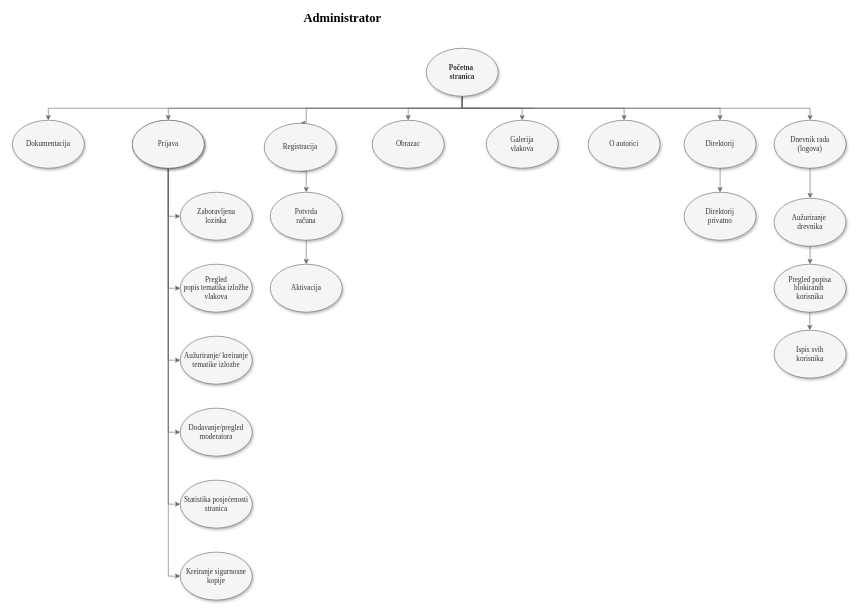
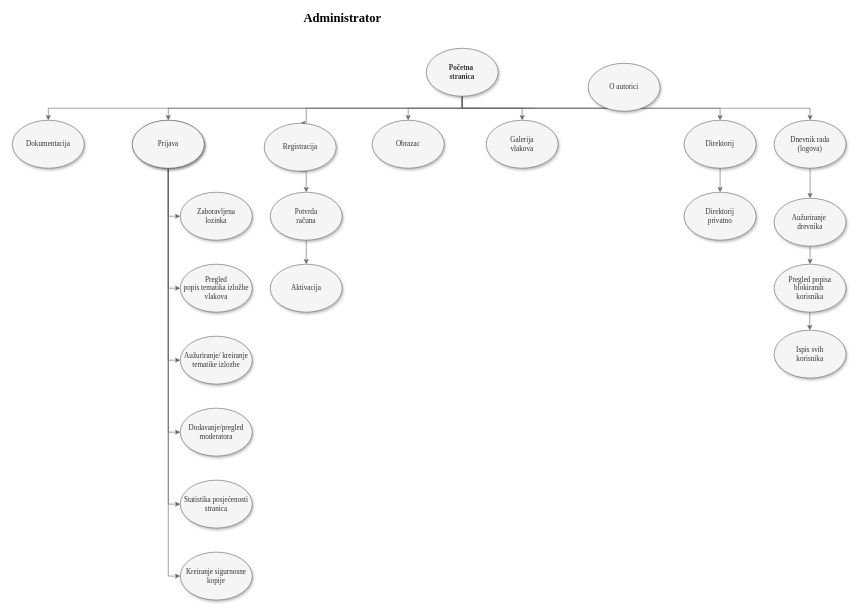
(624, 144) -> (624, 87)
